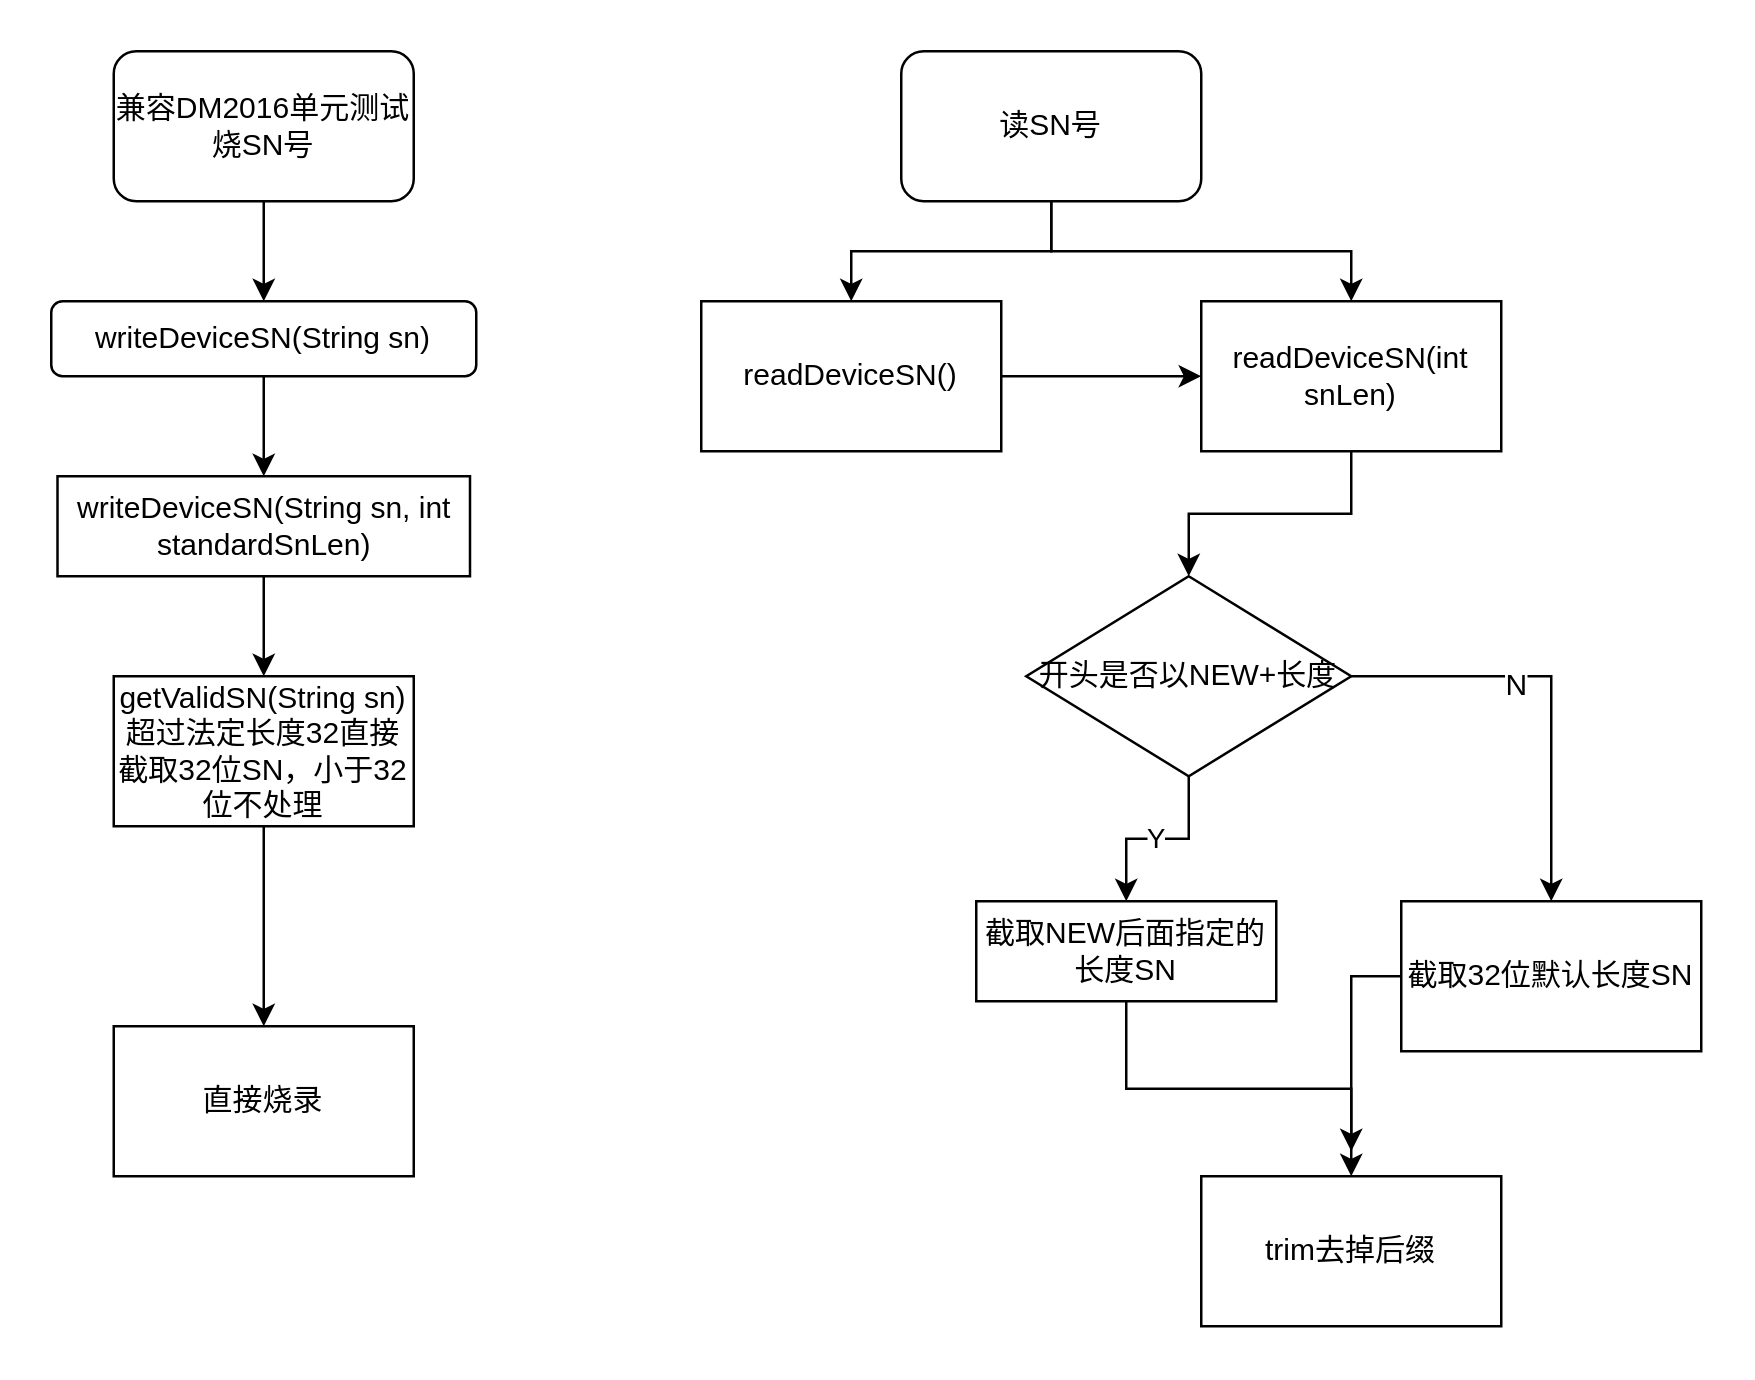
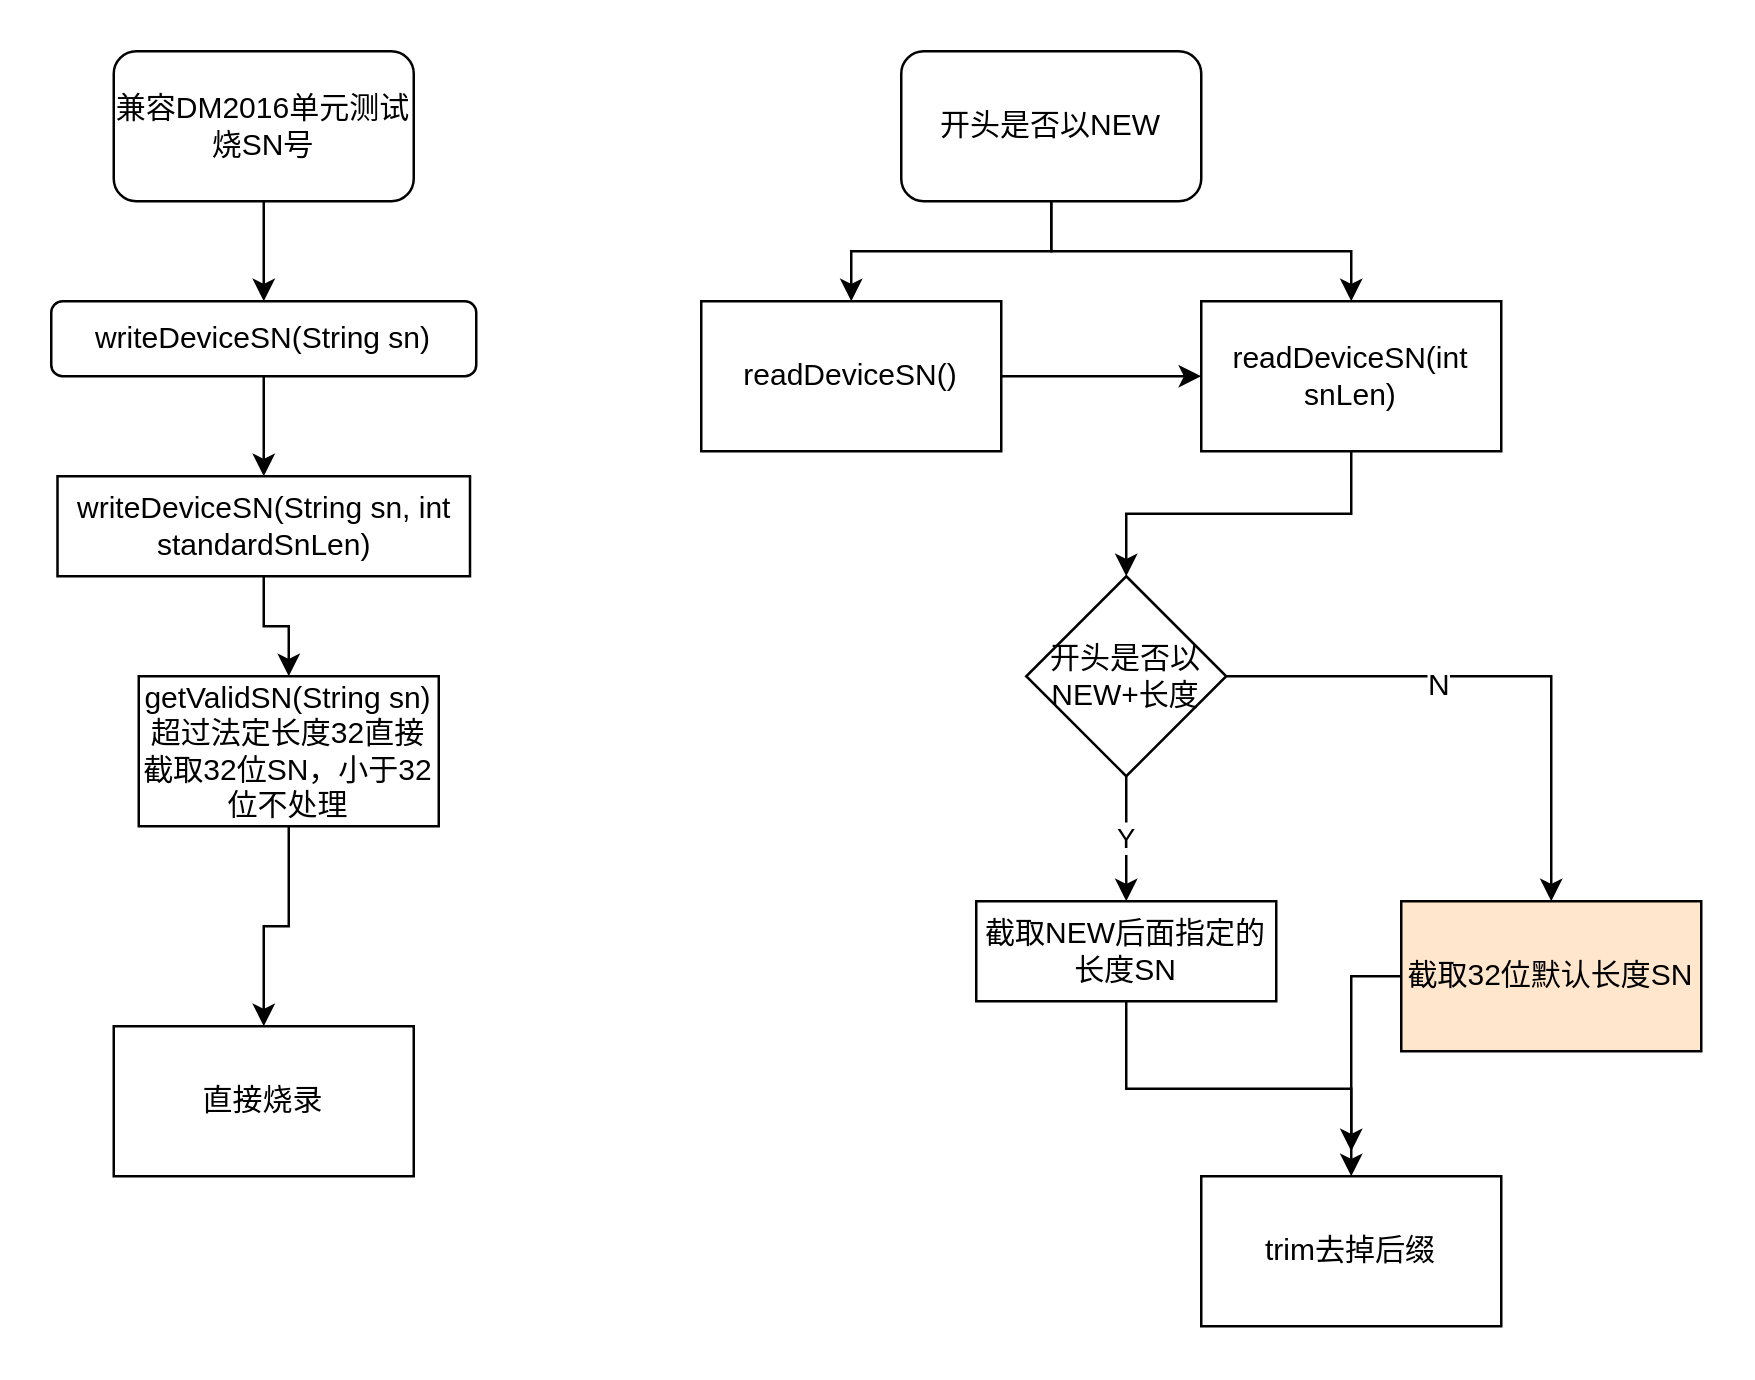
(1051, 126) -> (1051, 126)
(1189, 676) -> (1126, 676)
(264, 751) -> (289, 751)
(1551, 976) -> (1551, 976)
